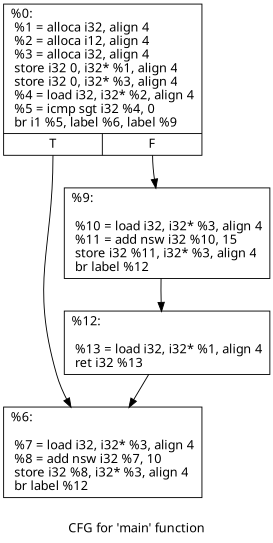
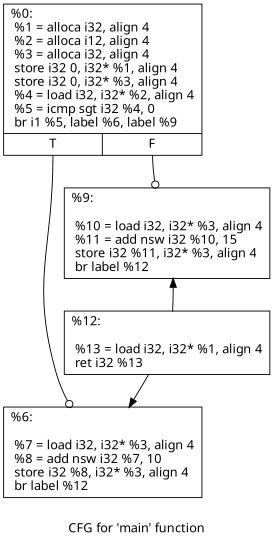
(153, 168) -> (153, 168)
(44, 280) -> (44, 280)
(161, 290) -> (173, 299)
